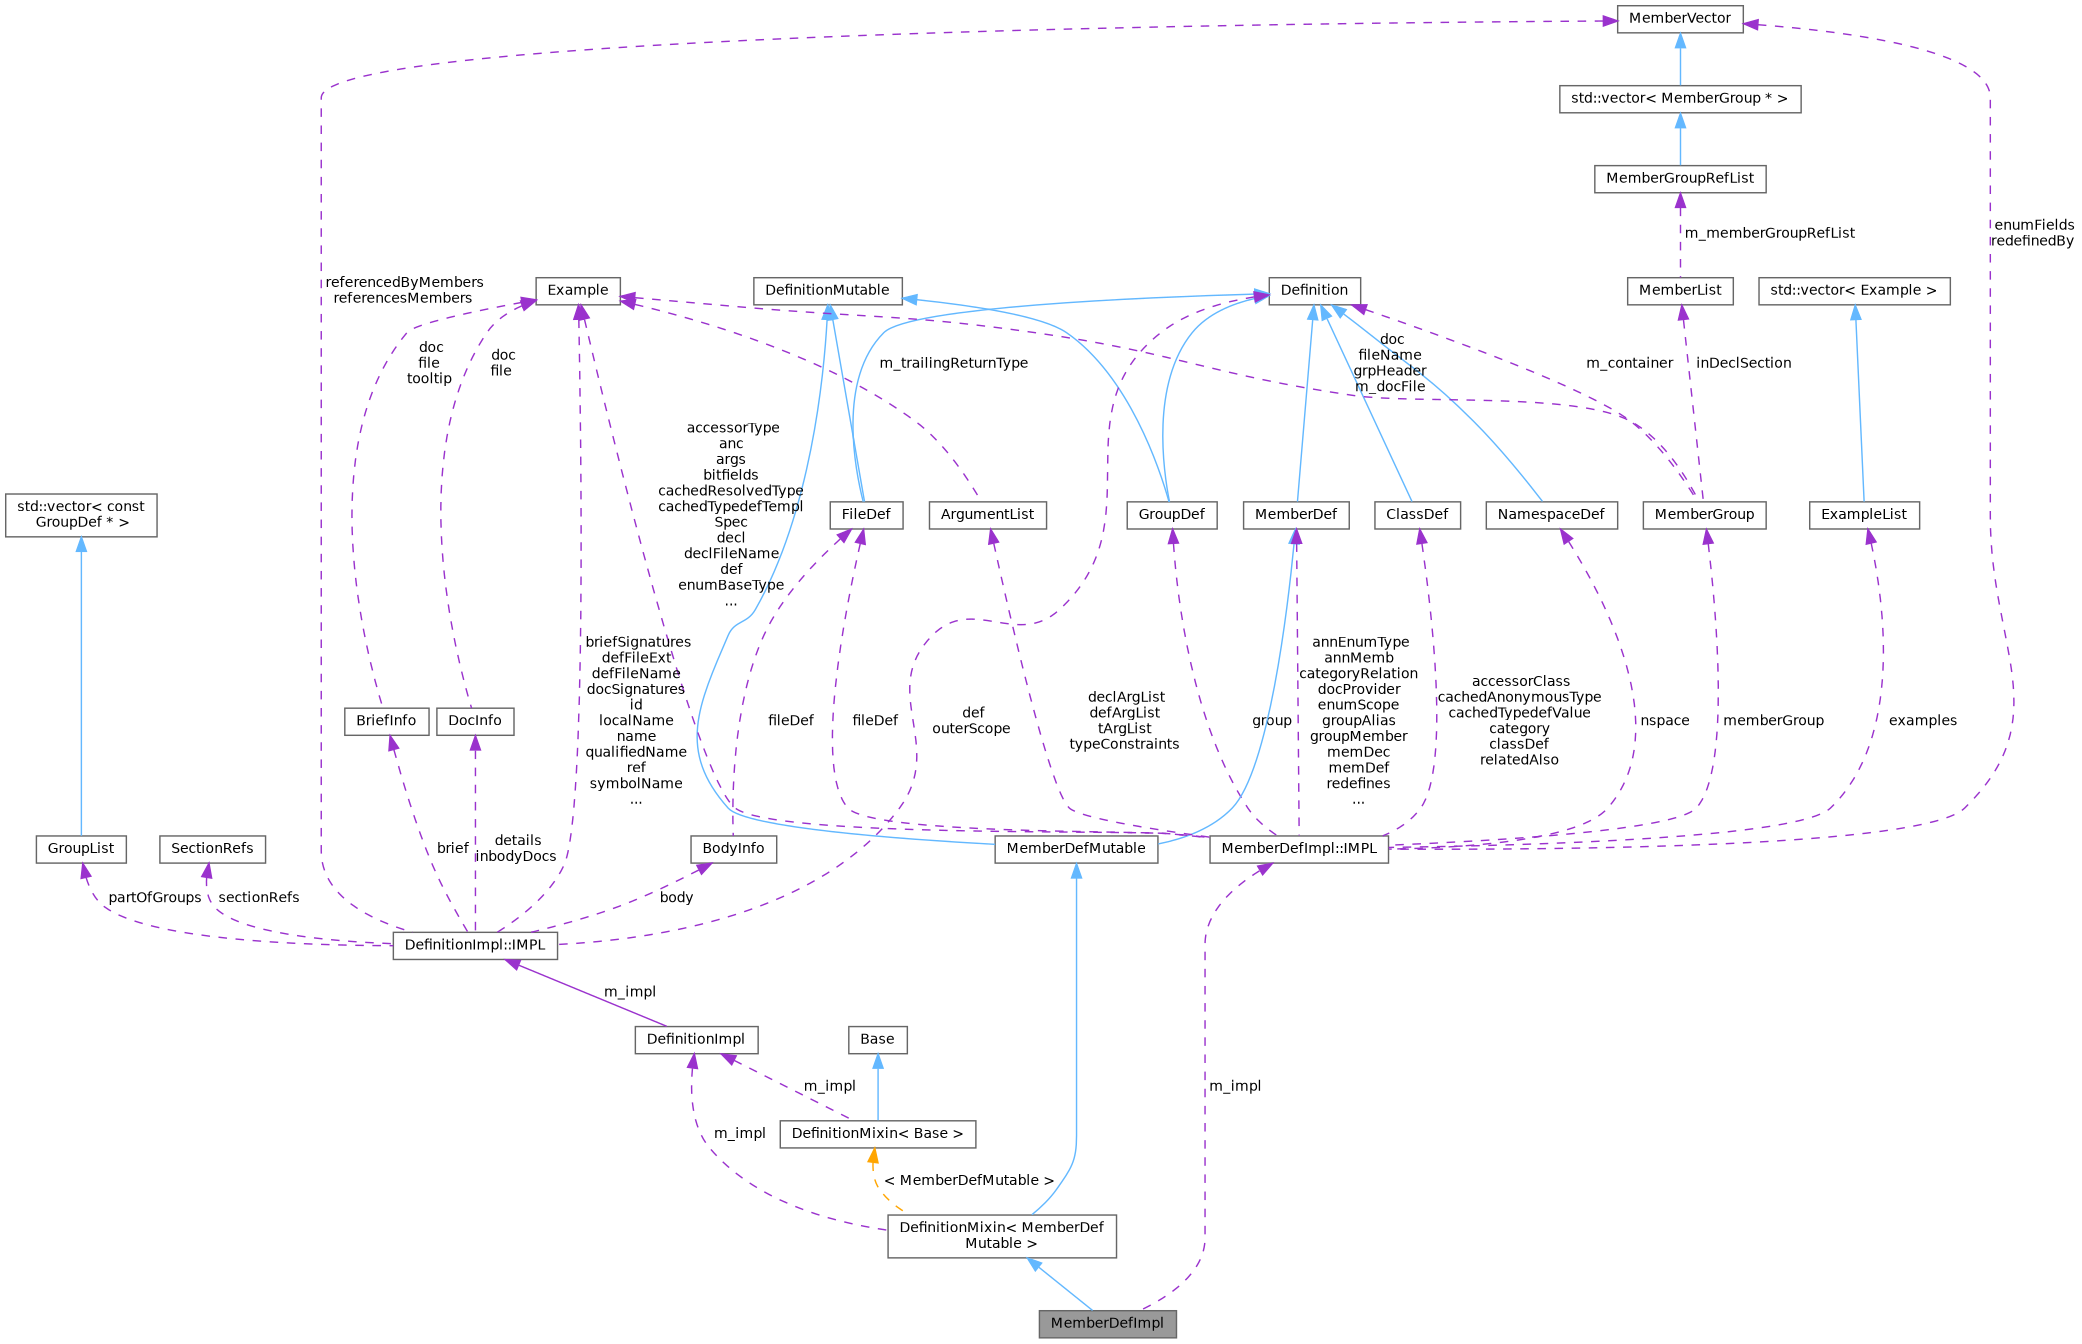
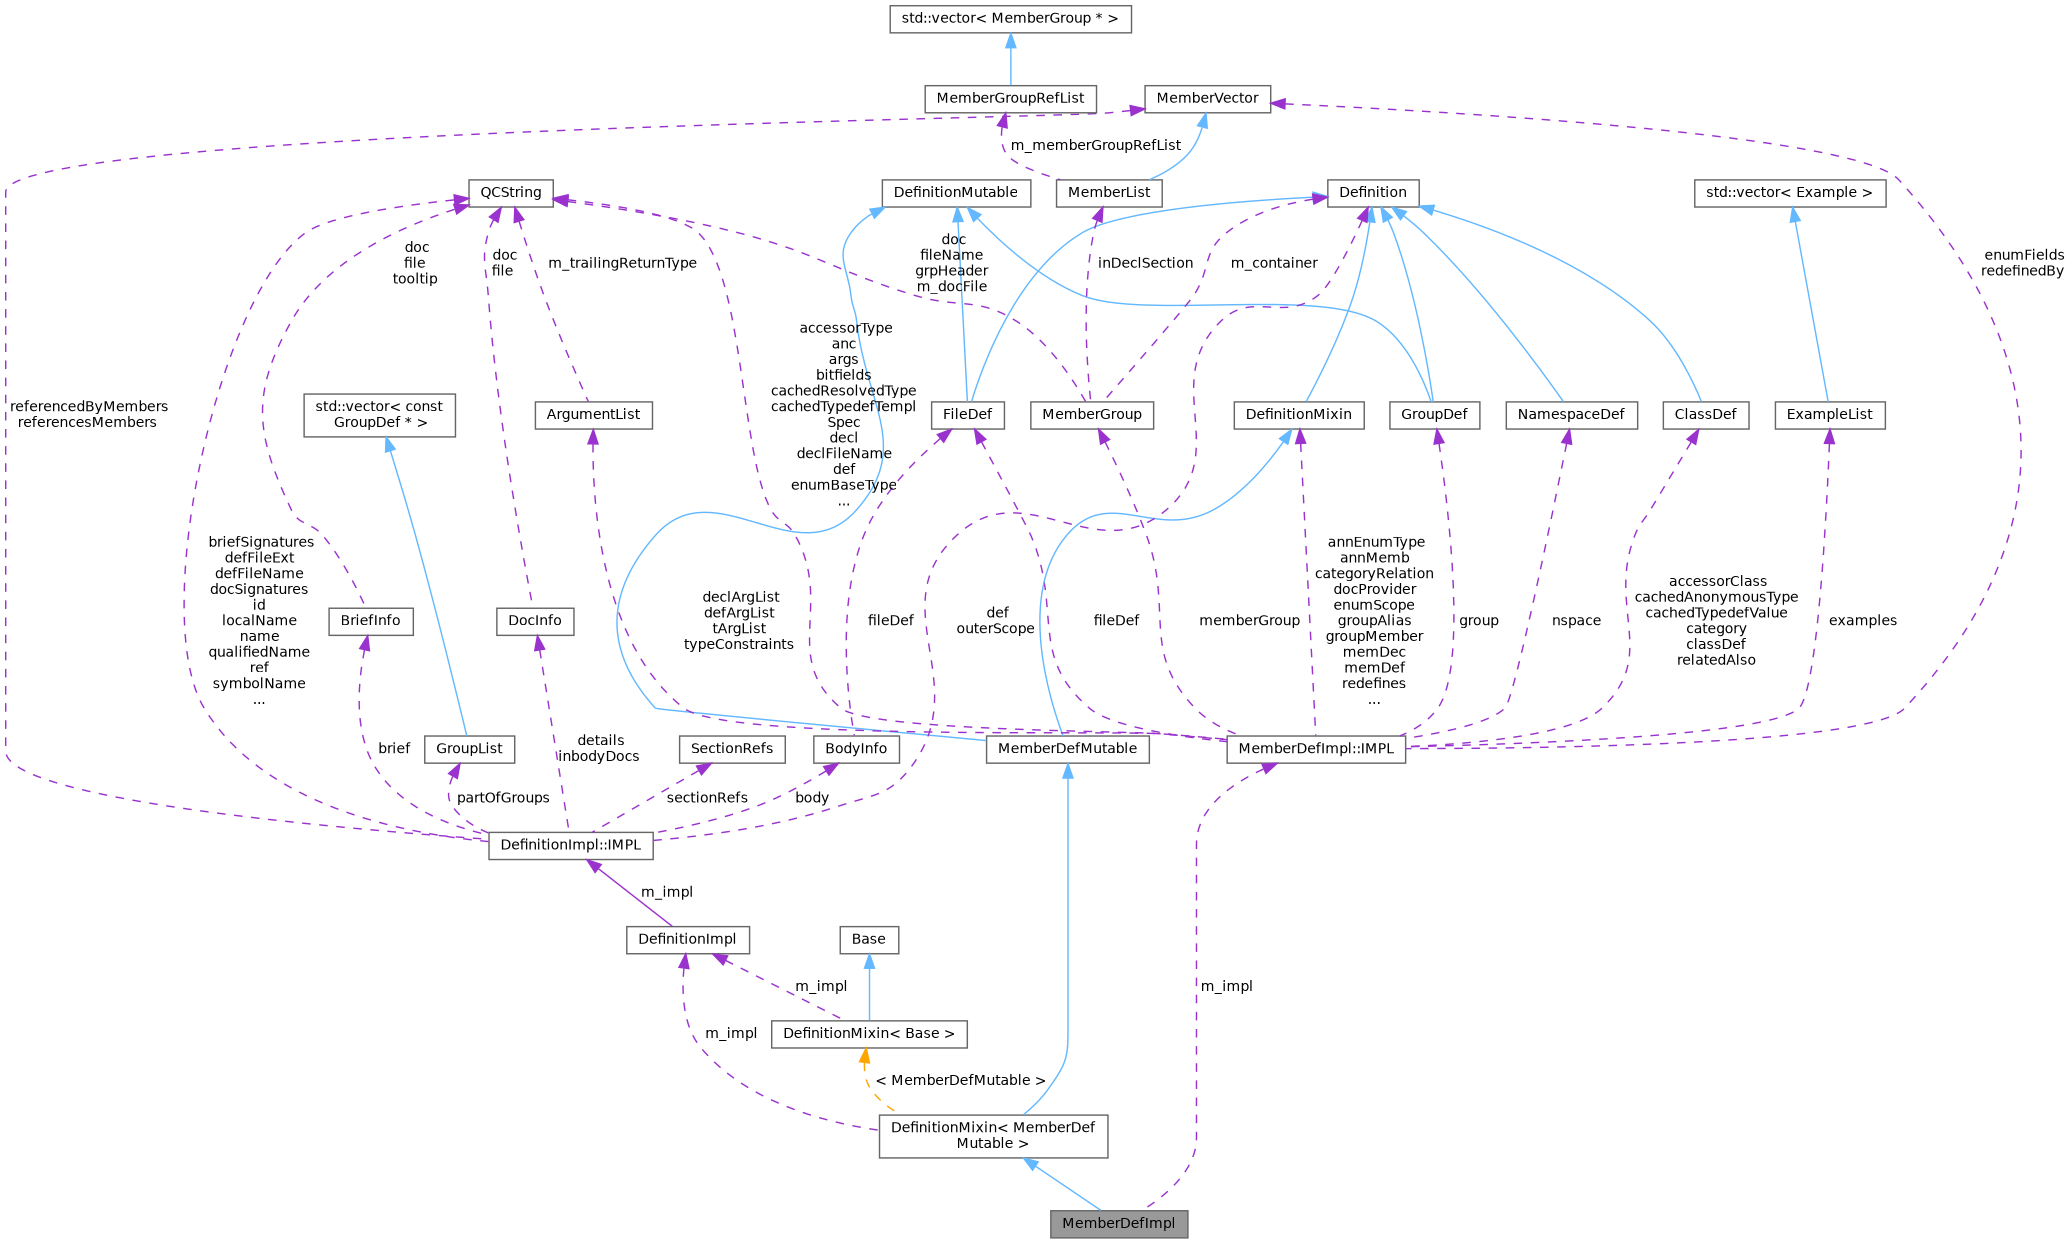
(1680, 67) -> (1182, 160)
(578, 291) -> (511, 193)
(1296, 515) -> (1299, 415)
